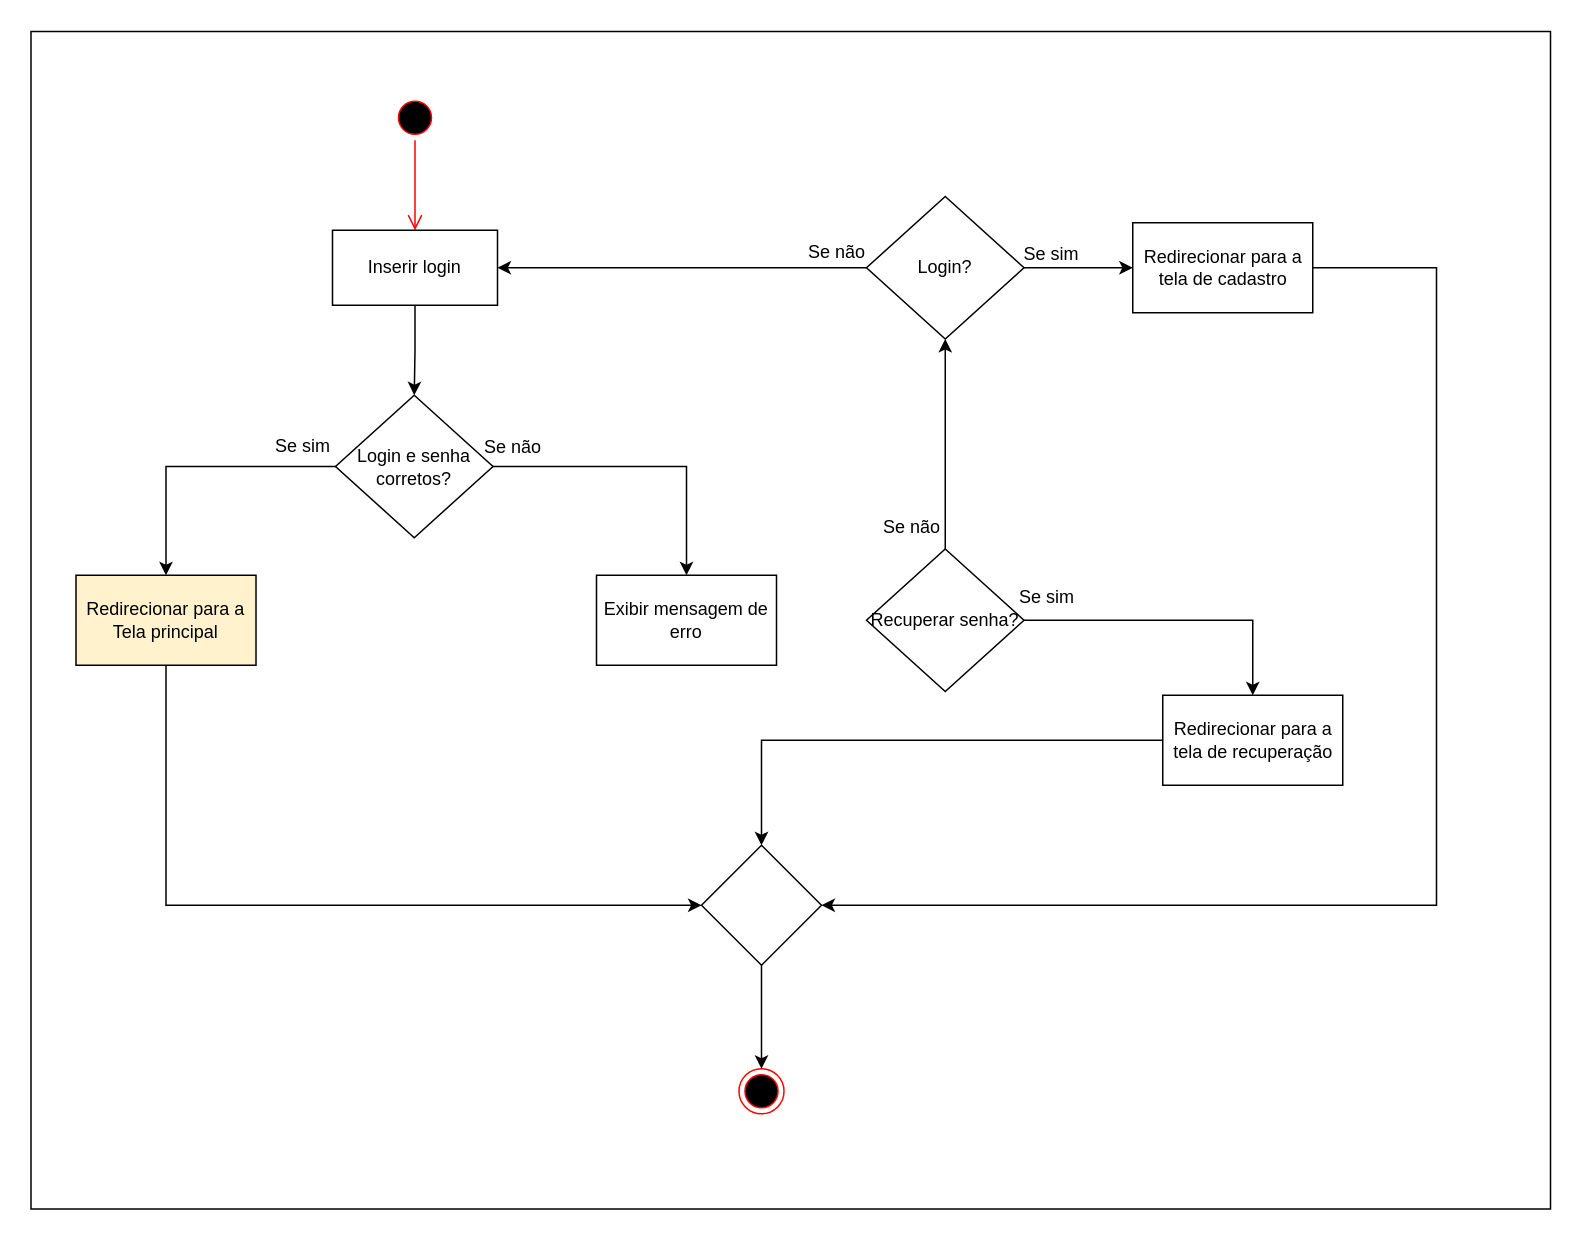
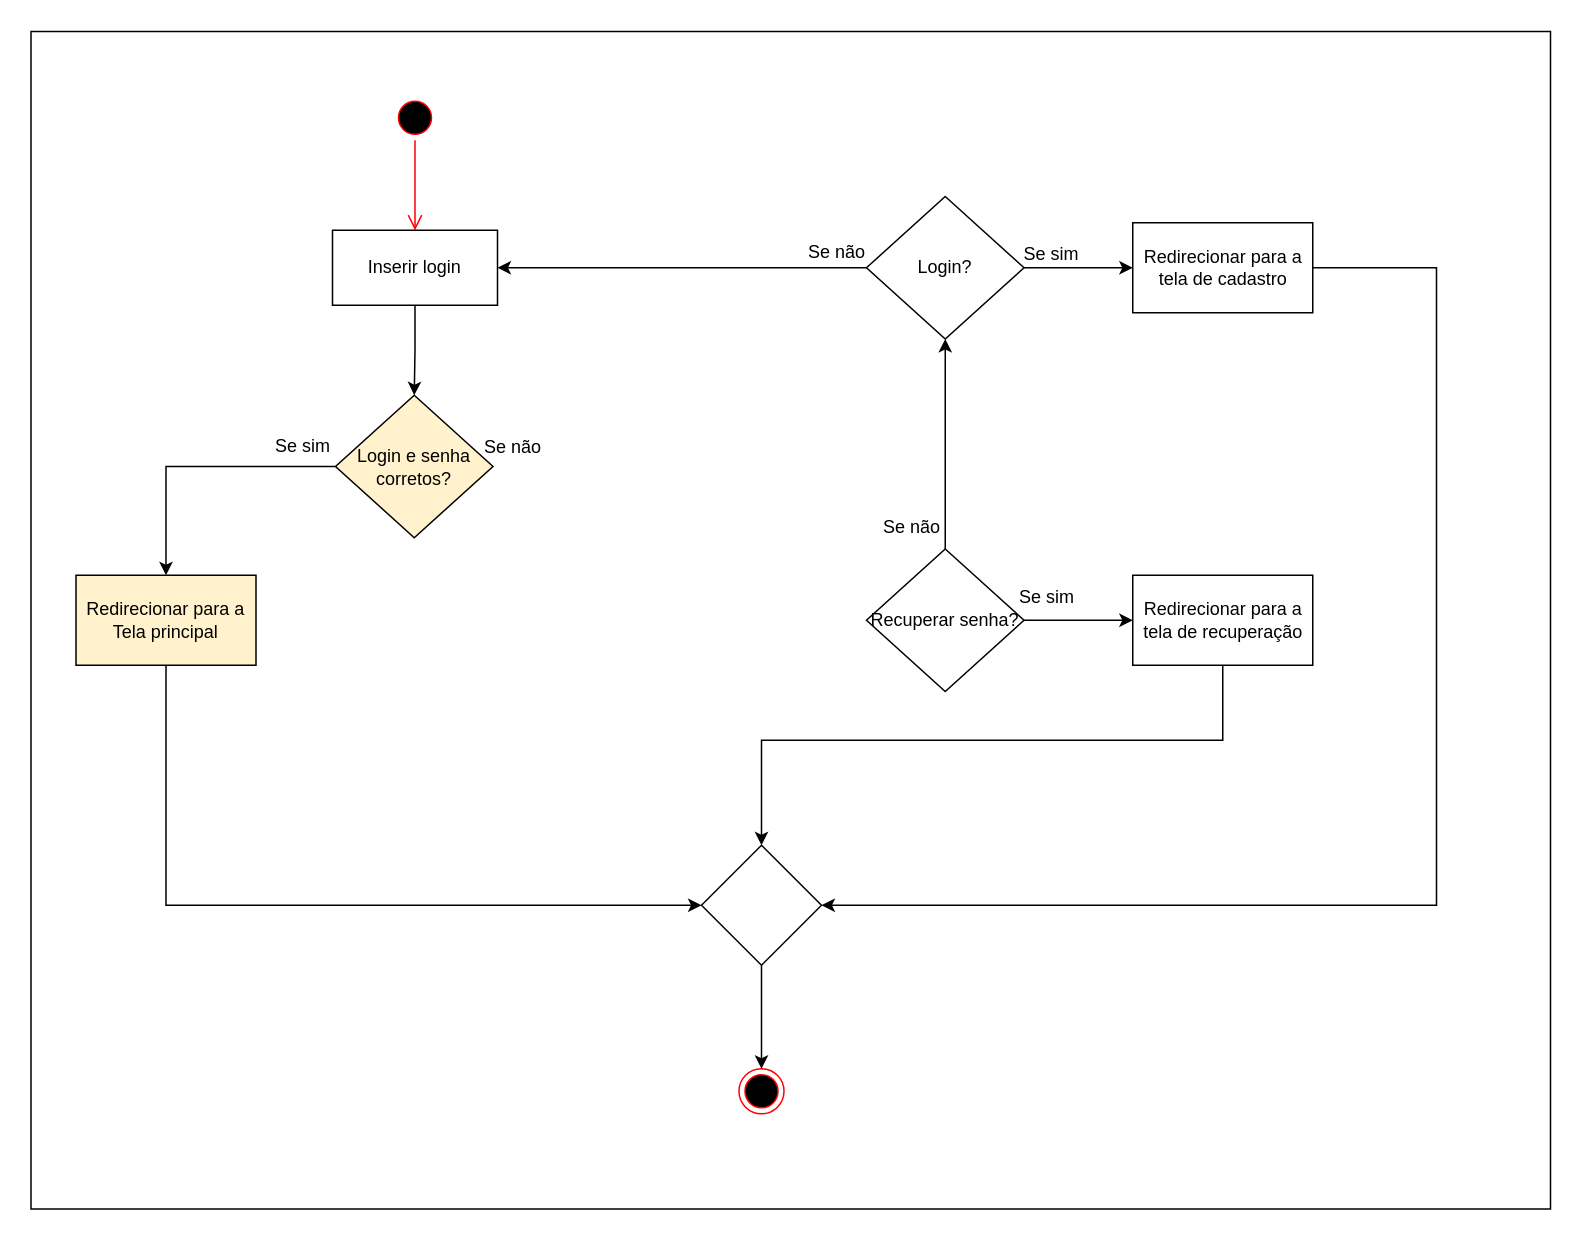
(414, 467) -> (414, 467)
(639, 467) -> none
(686, 620) -> none
(1253, 740) -> (1223, 620)
